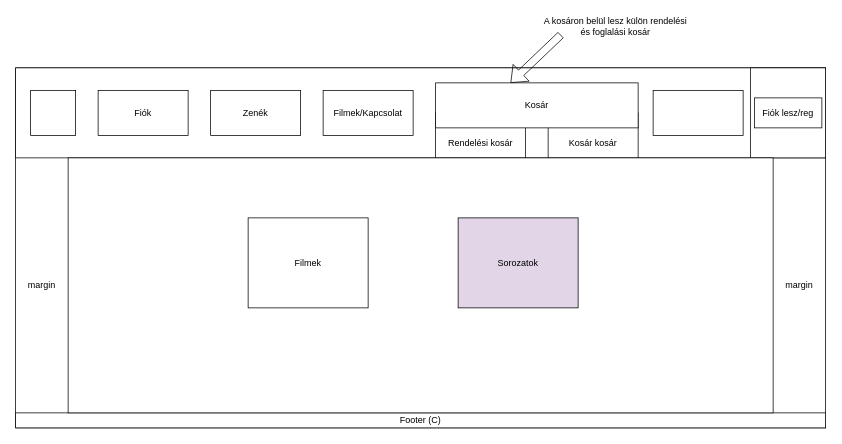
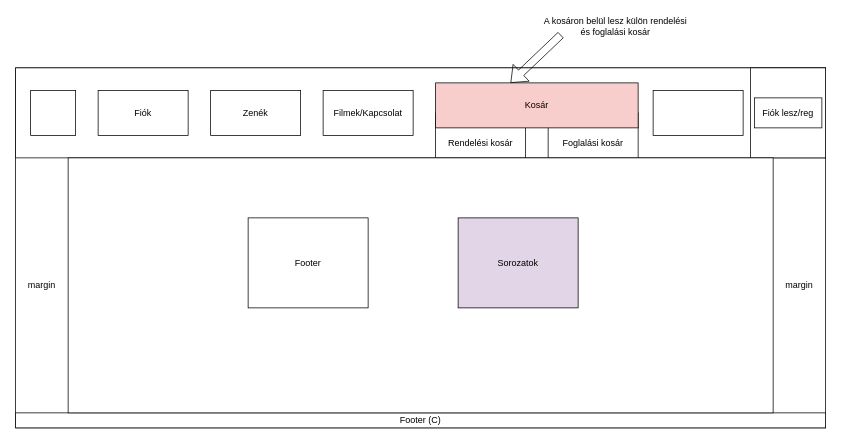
(537, 105) -> (537, 105)
(593, 143) -> (593, 143)
(308, 263) -> (308, 263)
